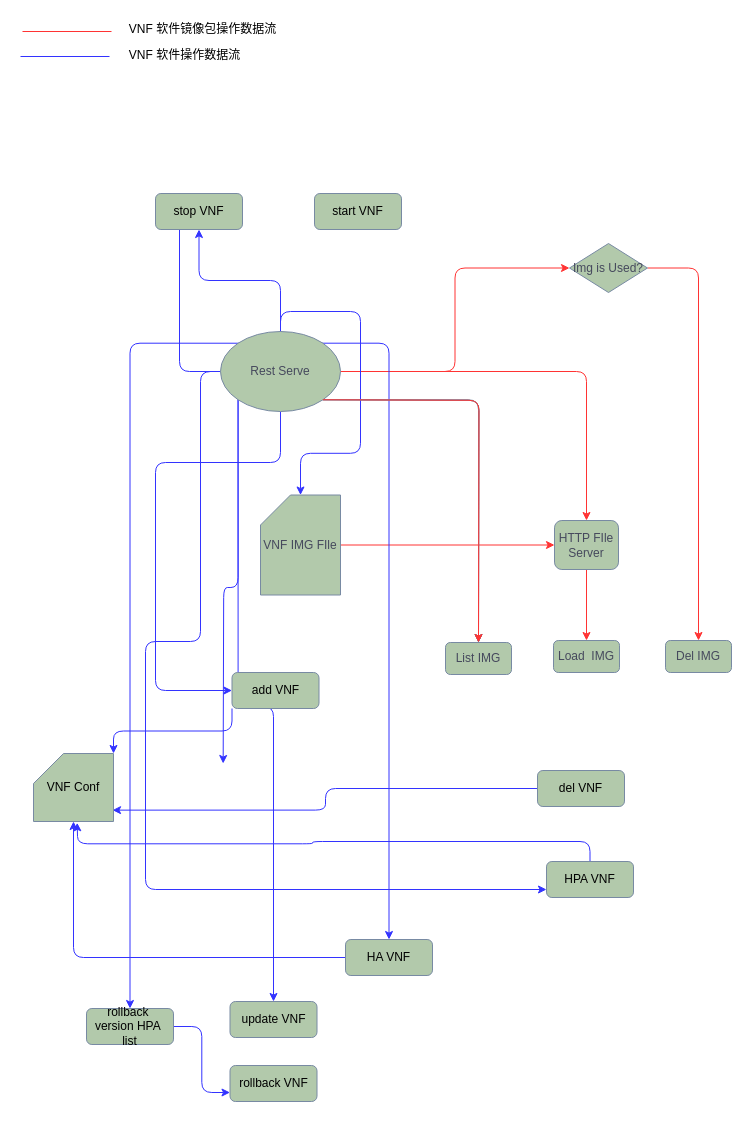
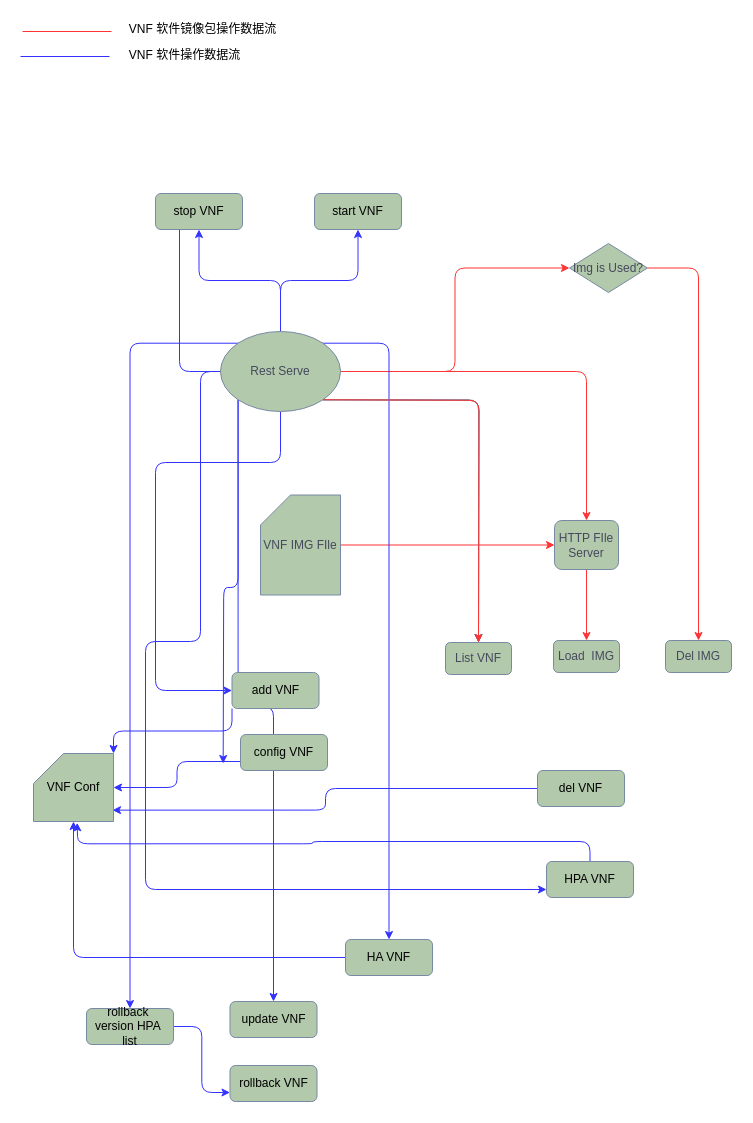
(361, 387) -> (338, 281)
(479, 659) -> (479, 659)
none -> (284, 753)
none -> (177, 773)
